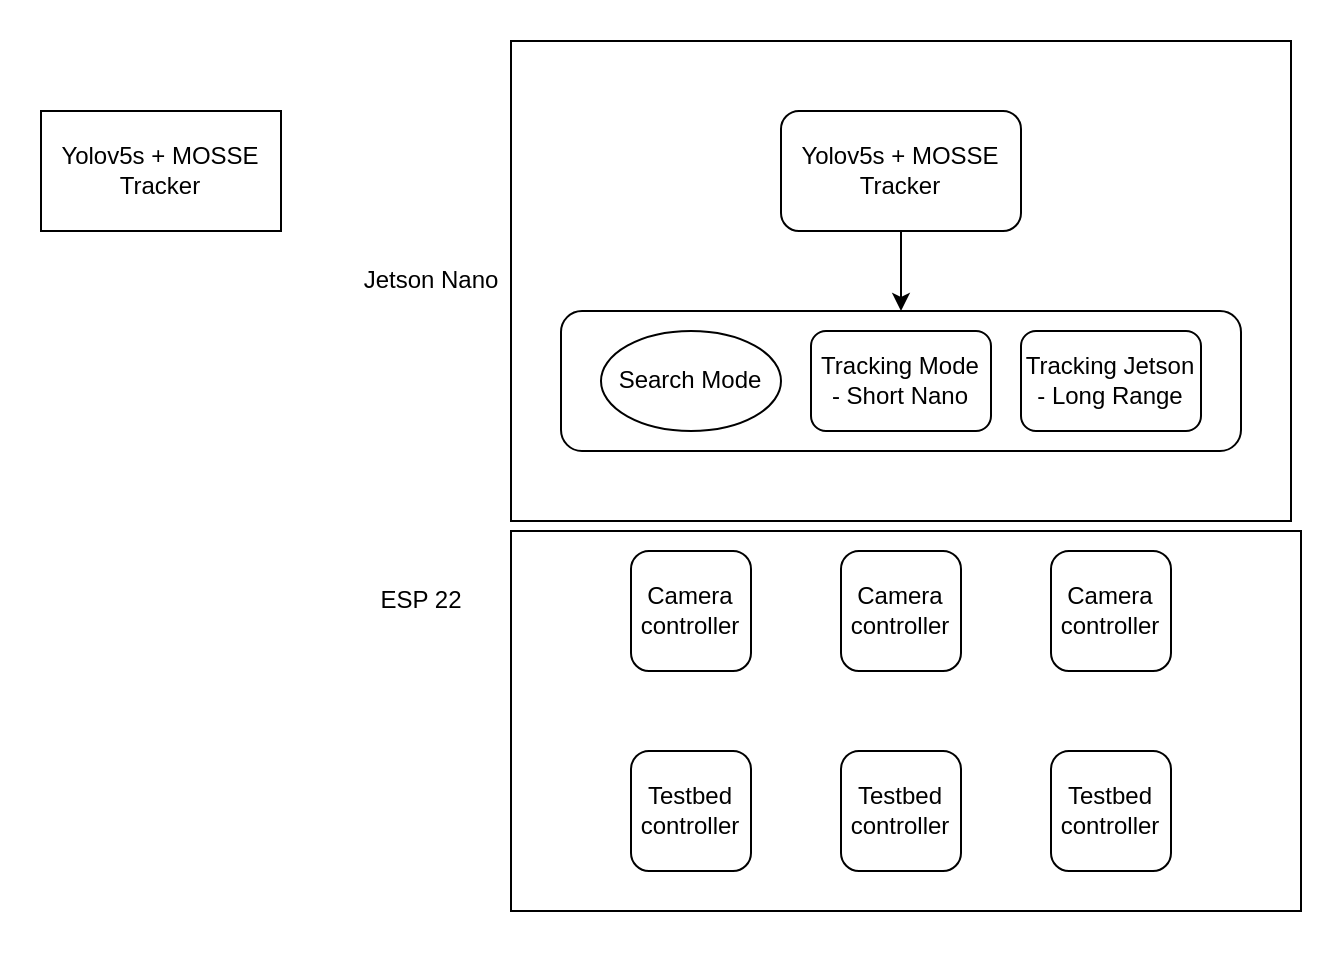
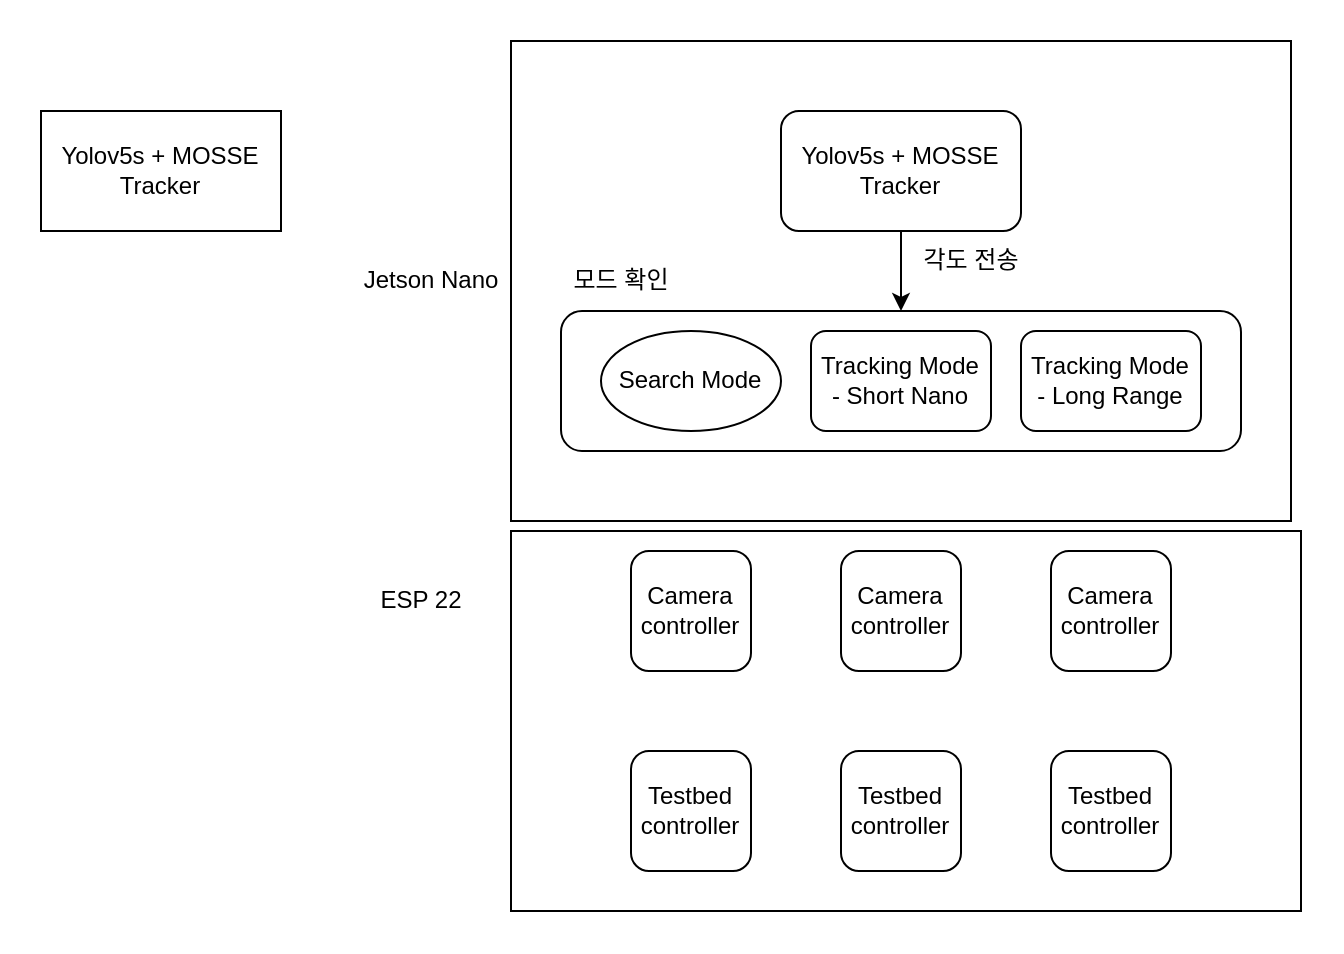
none -> (971, 261)
none -> (621, 281)
(1111, 381) -> (1111, 381)
